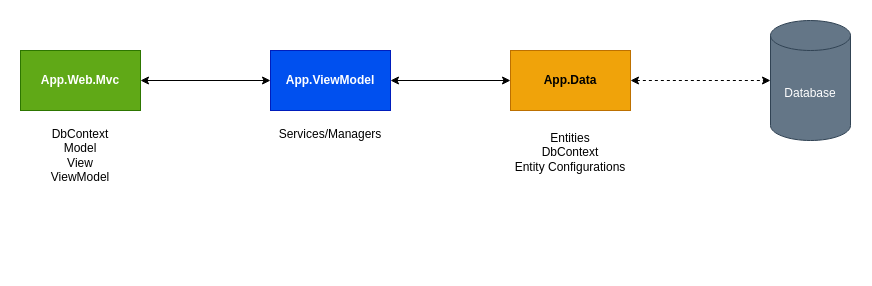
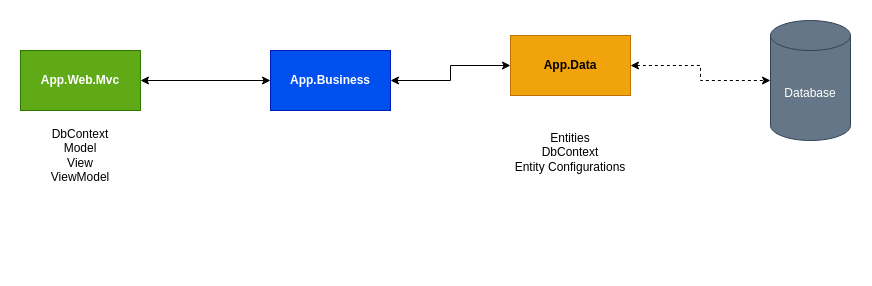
(331, 81) -> (331, 81)
(571, 81) -> (571, 66)
(331, 191) -> none
